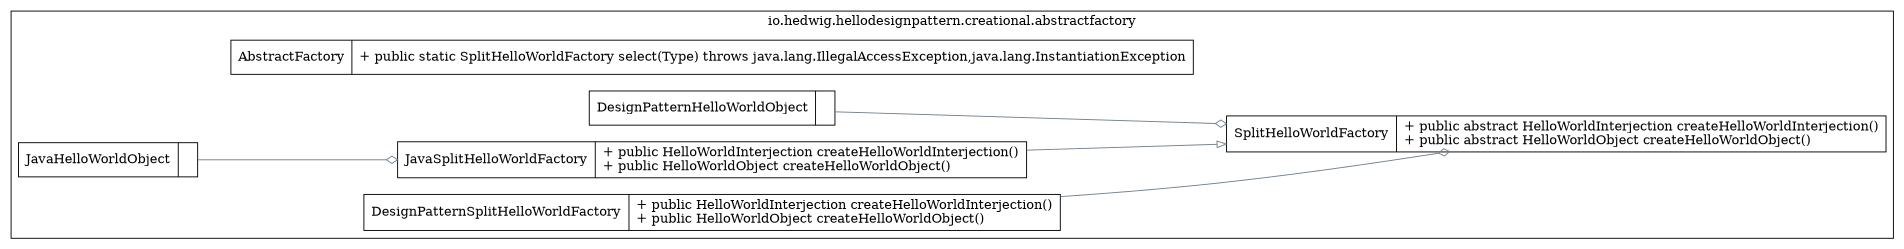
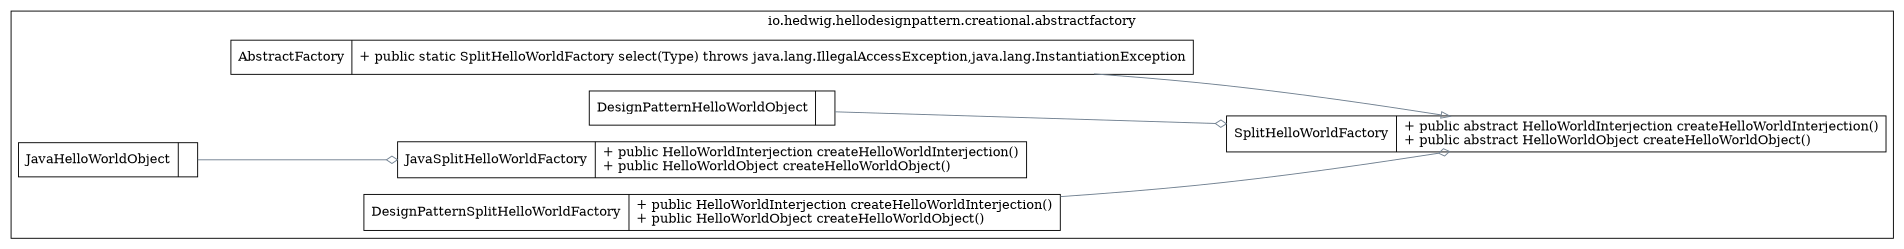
(1122, 147) -> (1268, 90)
